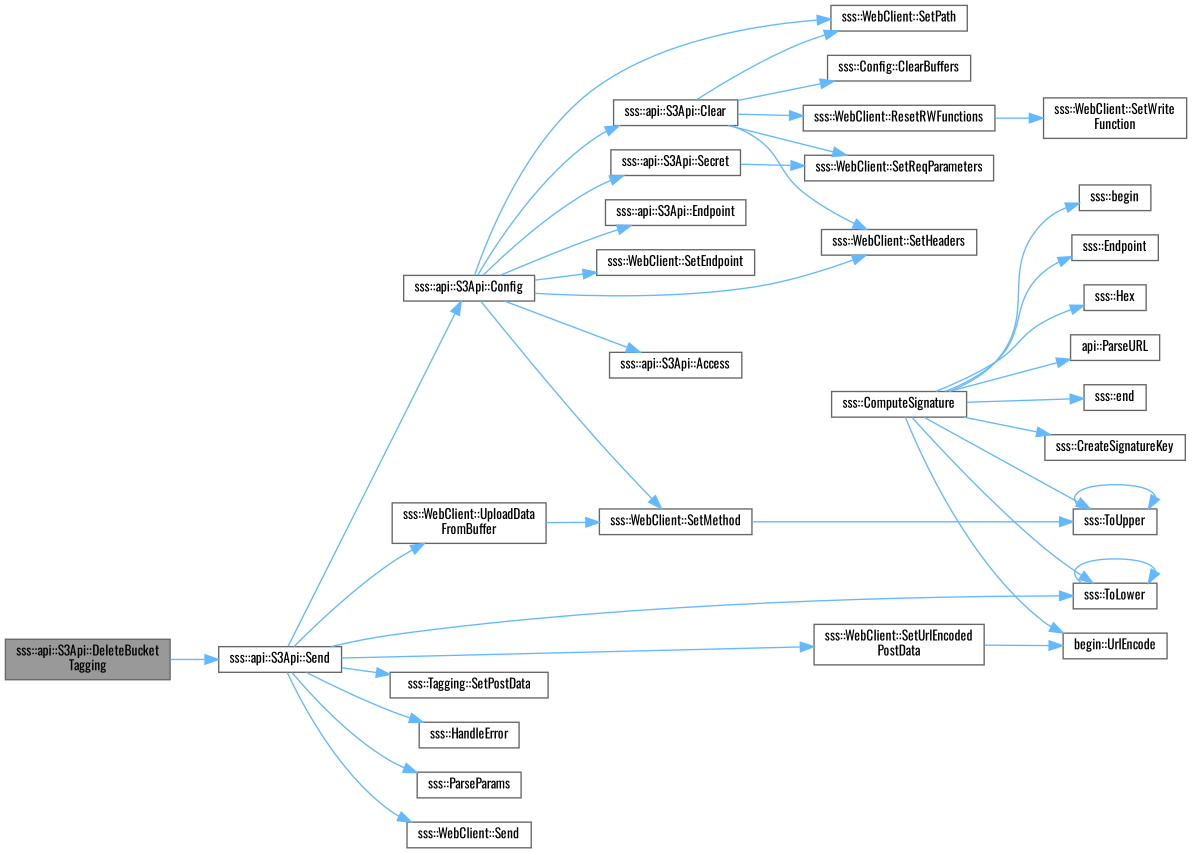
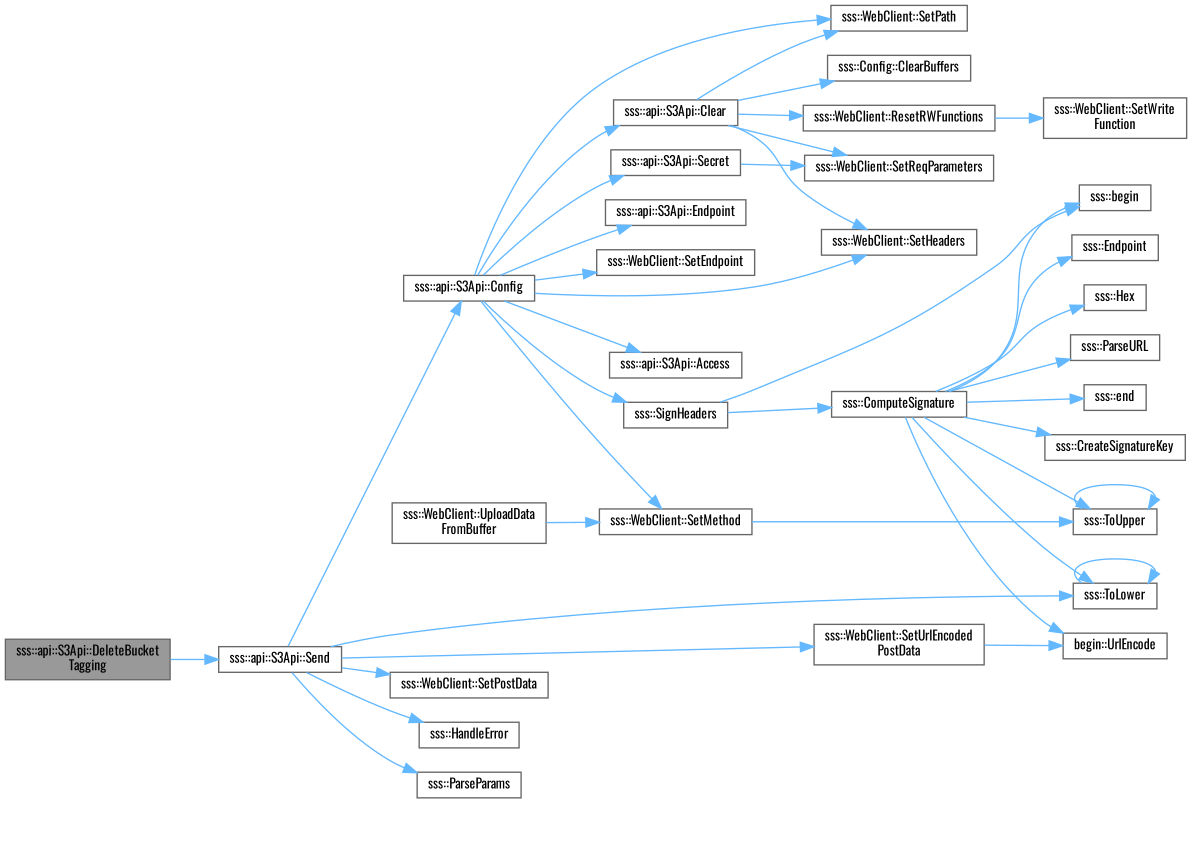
(1115, 348) -> (1115, 348)
none -> (676, 415)
(350, 594) -> none
(469, 685) -> (469, 685)
(469, 835) -> none
